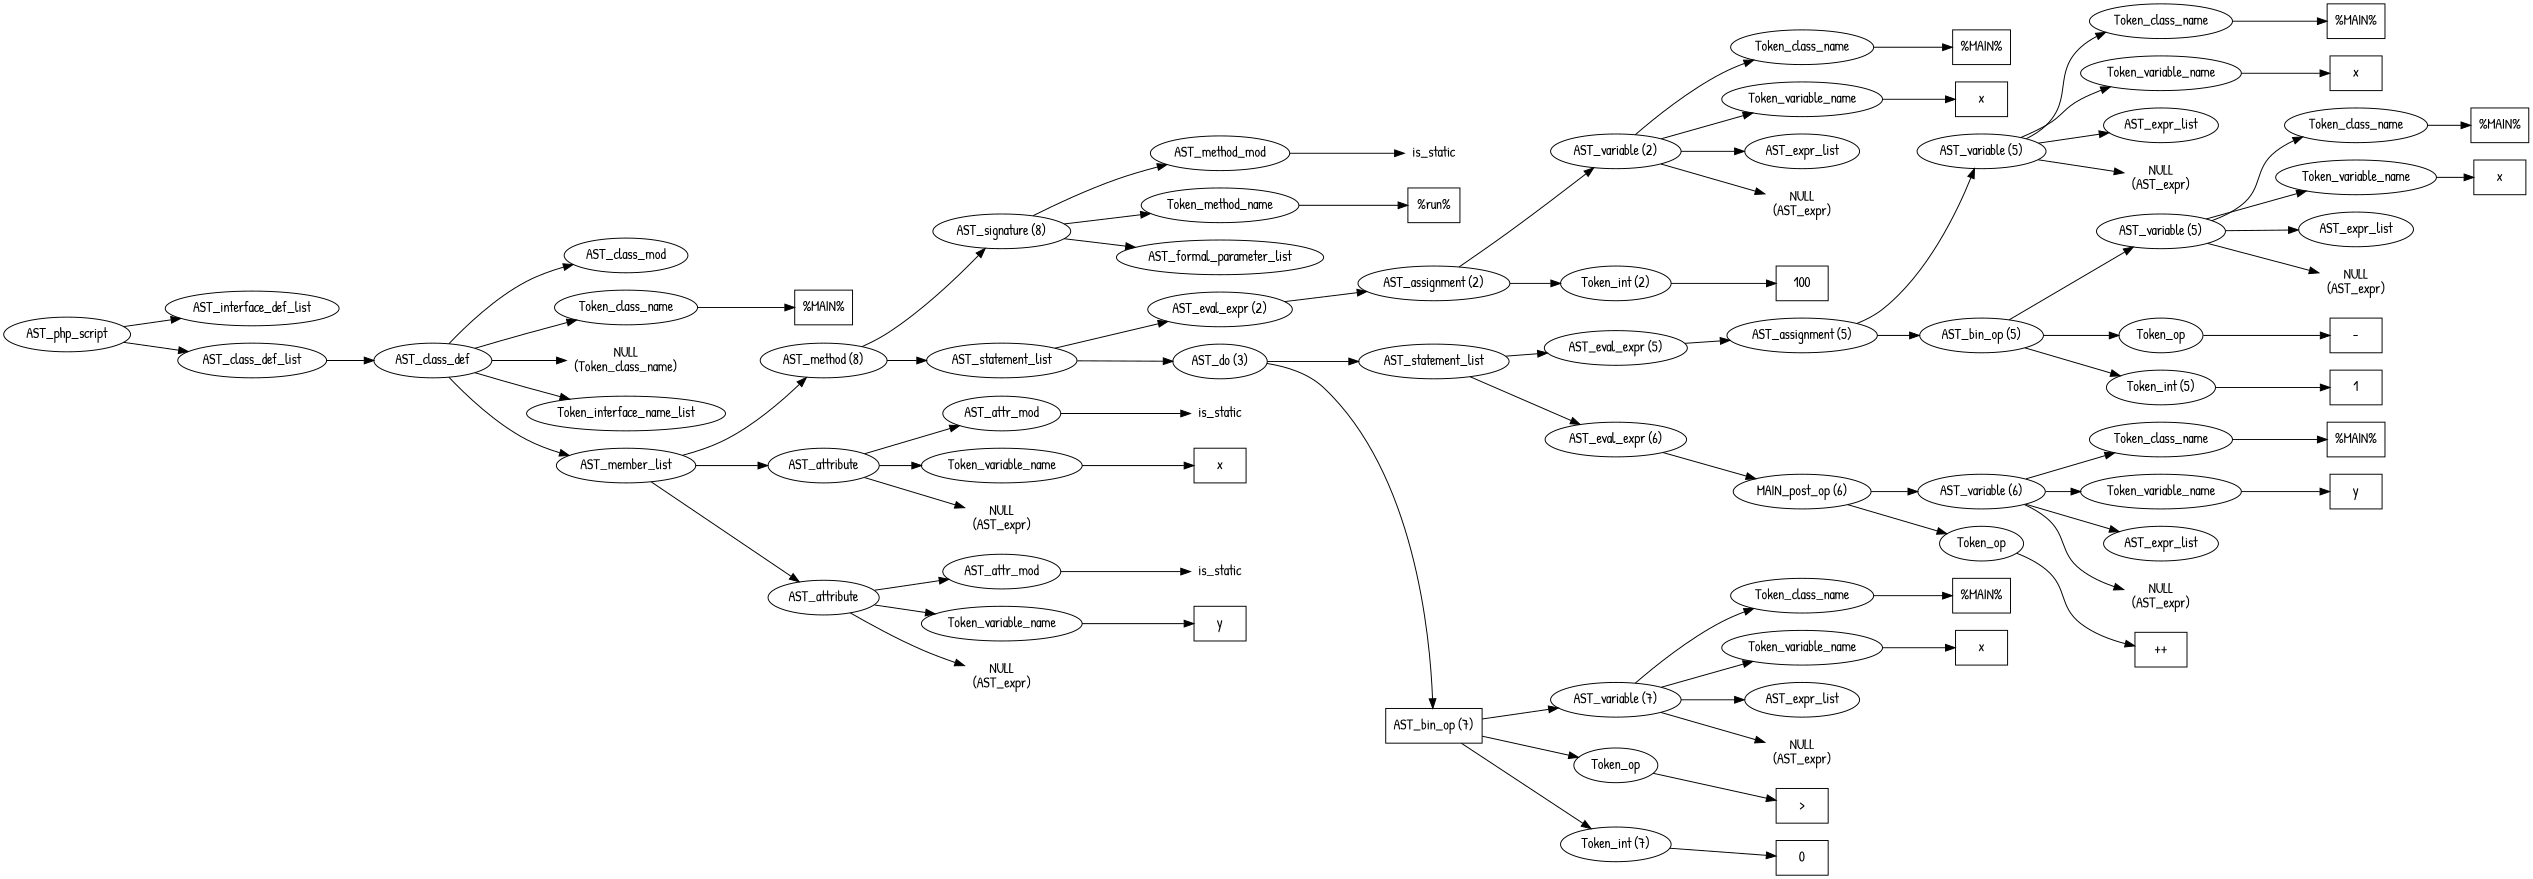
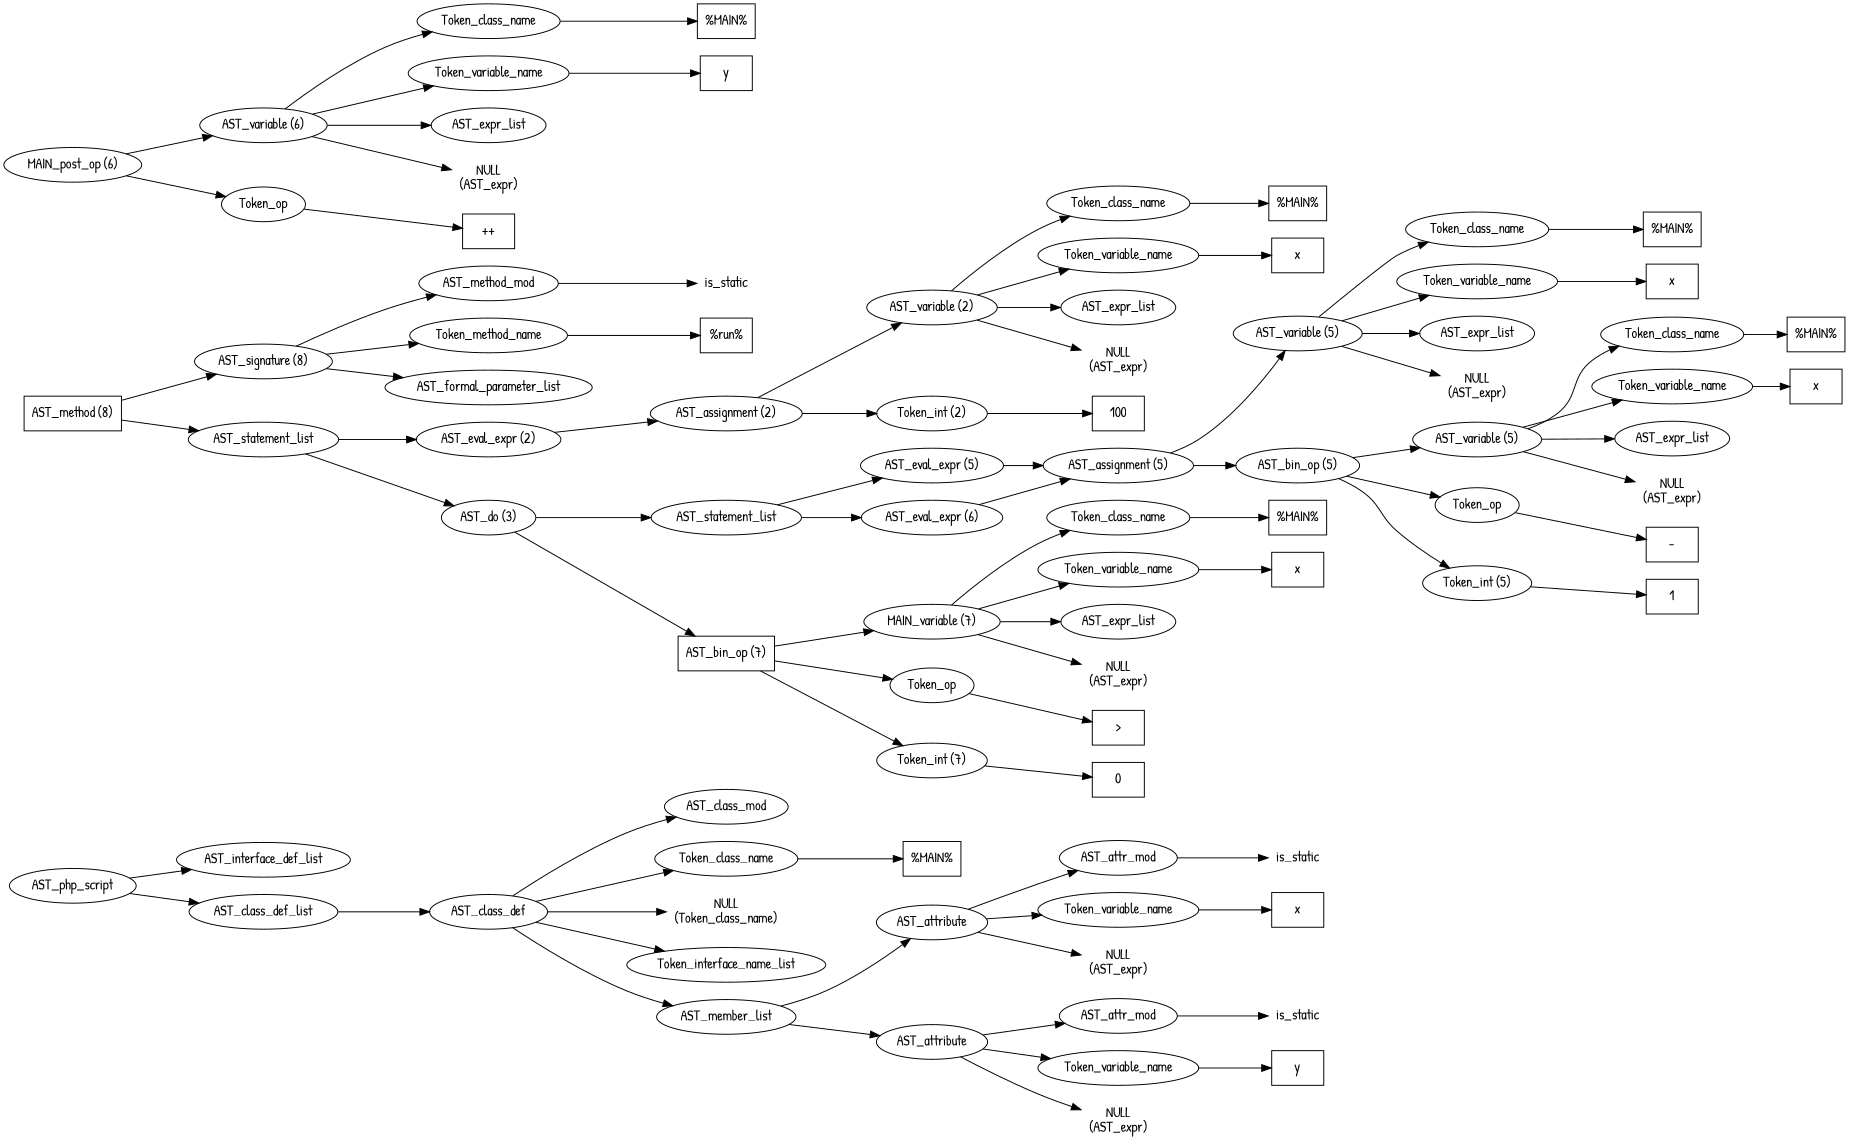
(824, 360) -> (73, 414)
(746, 428) -> none
(1705, 464) -> (1020, 493)
(1616, 700) -> (932, 622)
